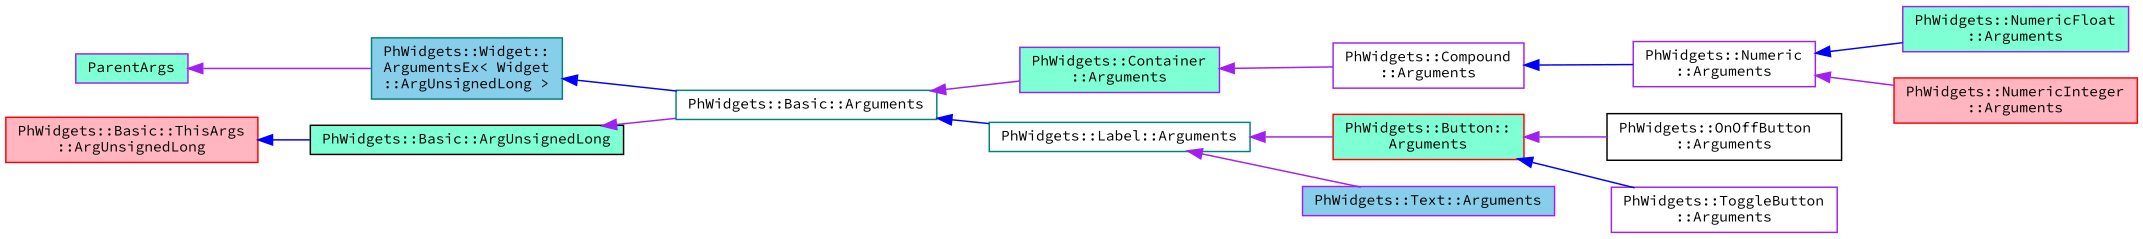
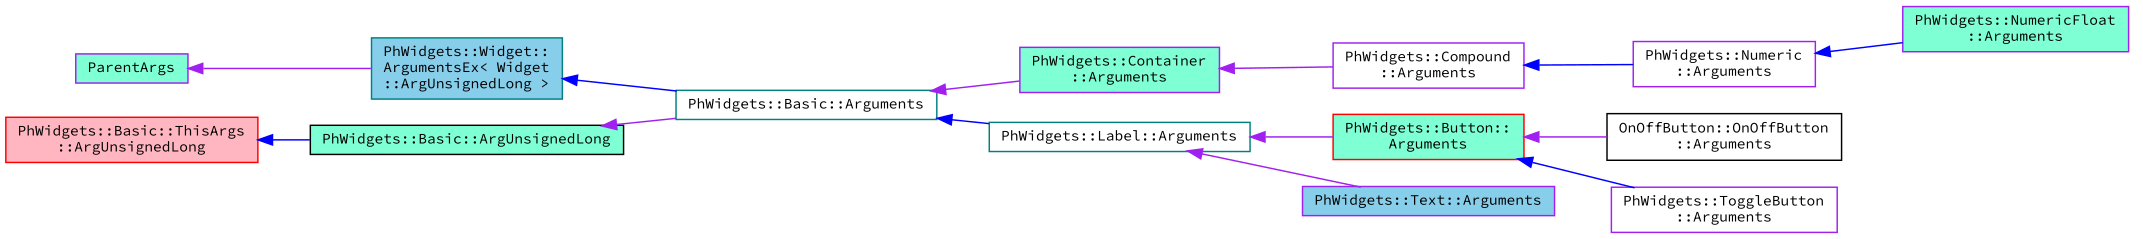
(2016, 101) -> none
(1724, 137) -> (1724, 137)
